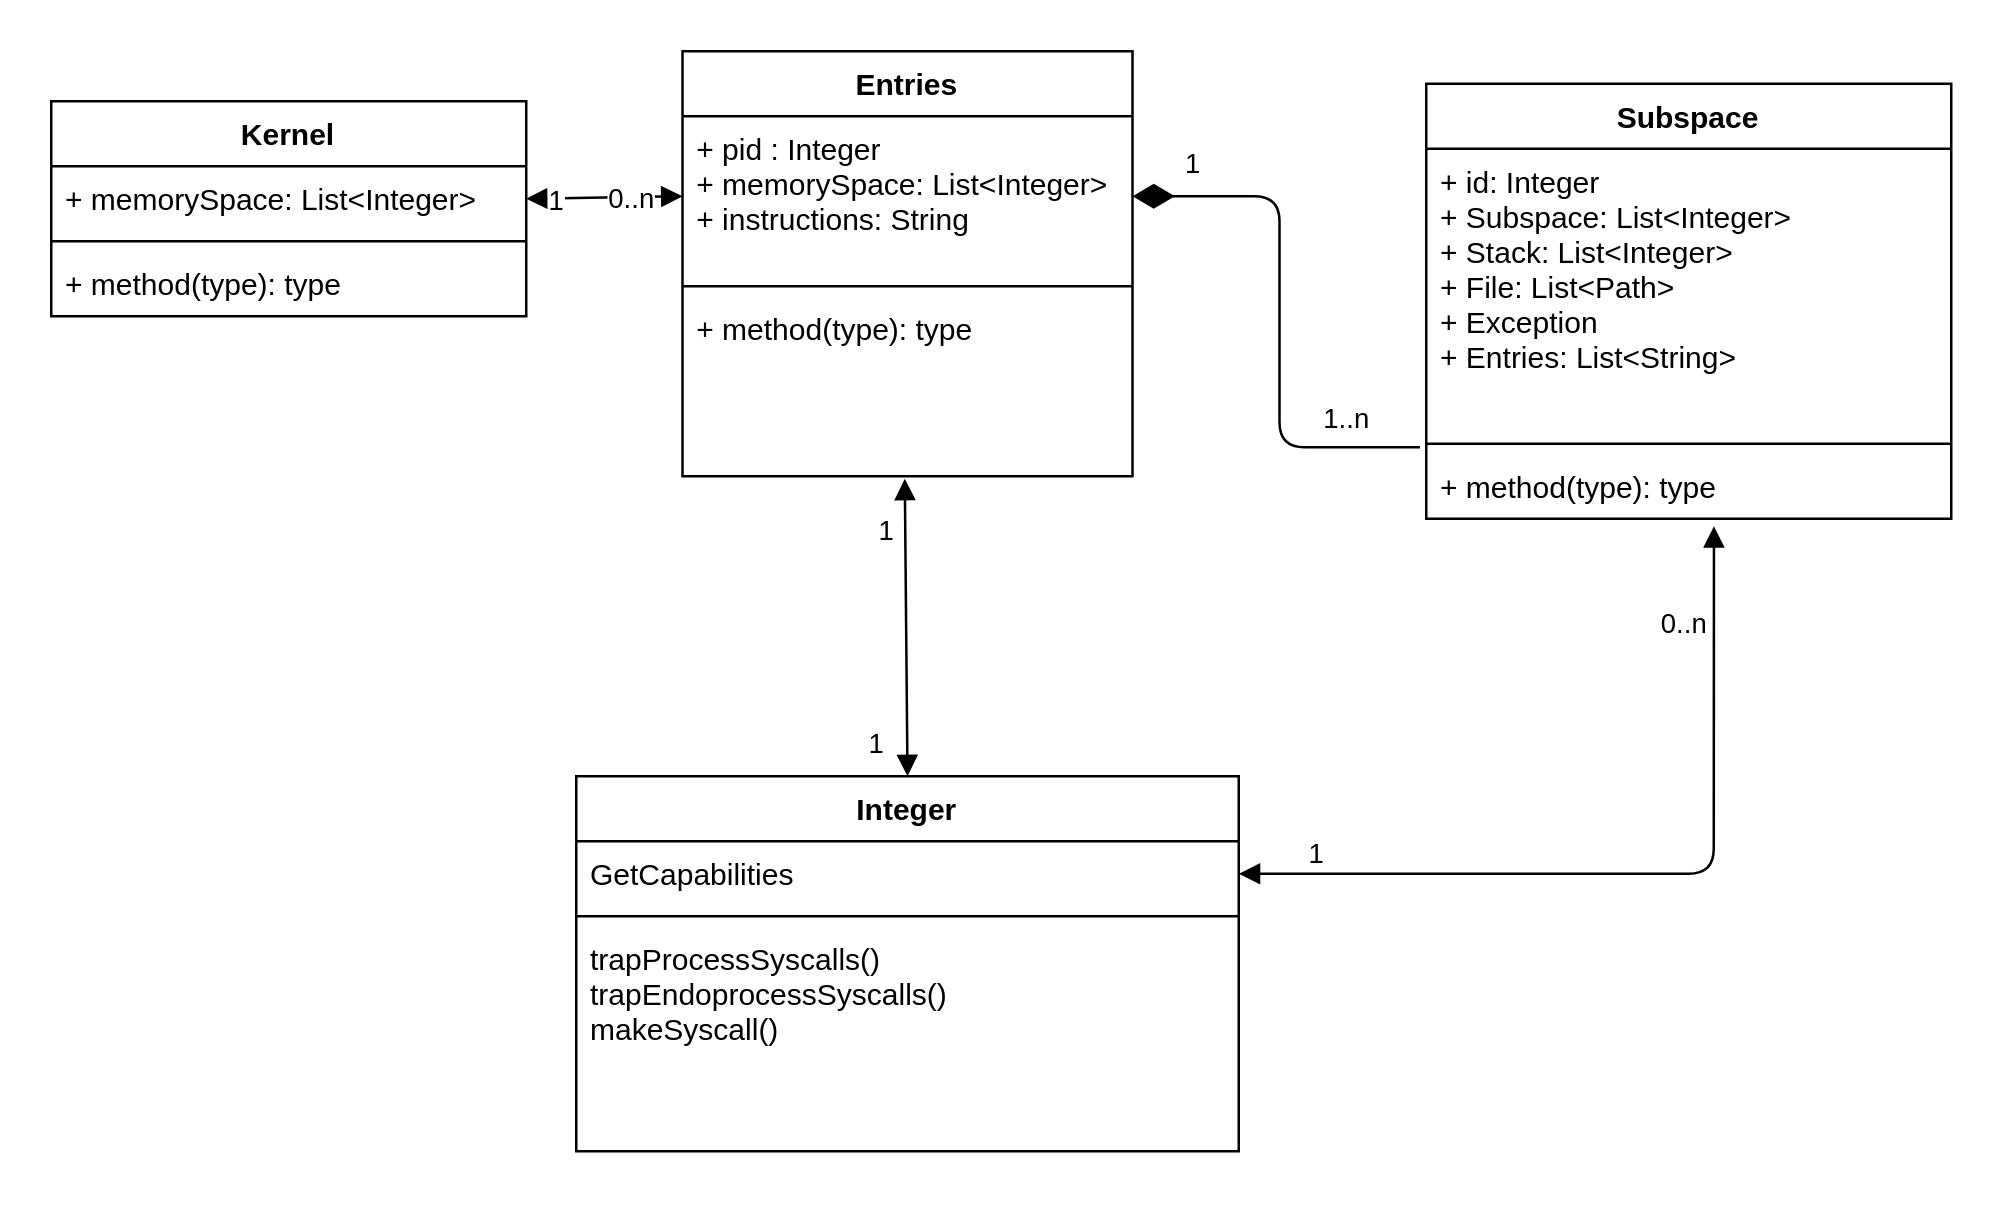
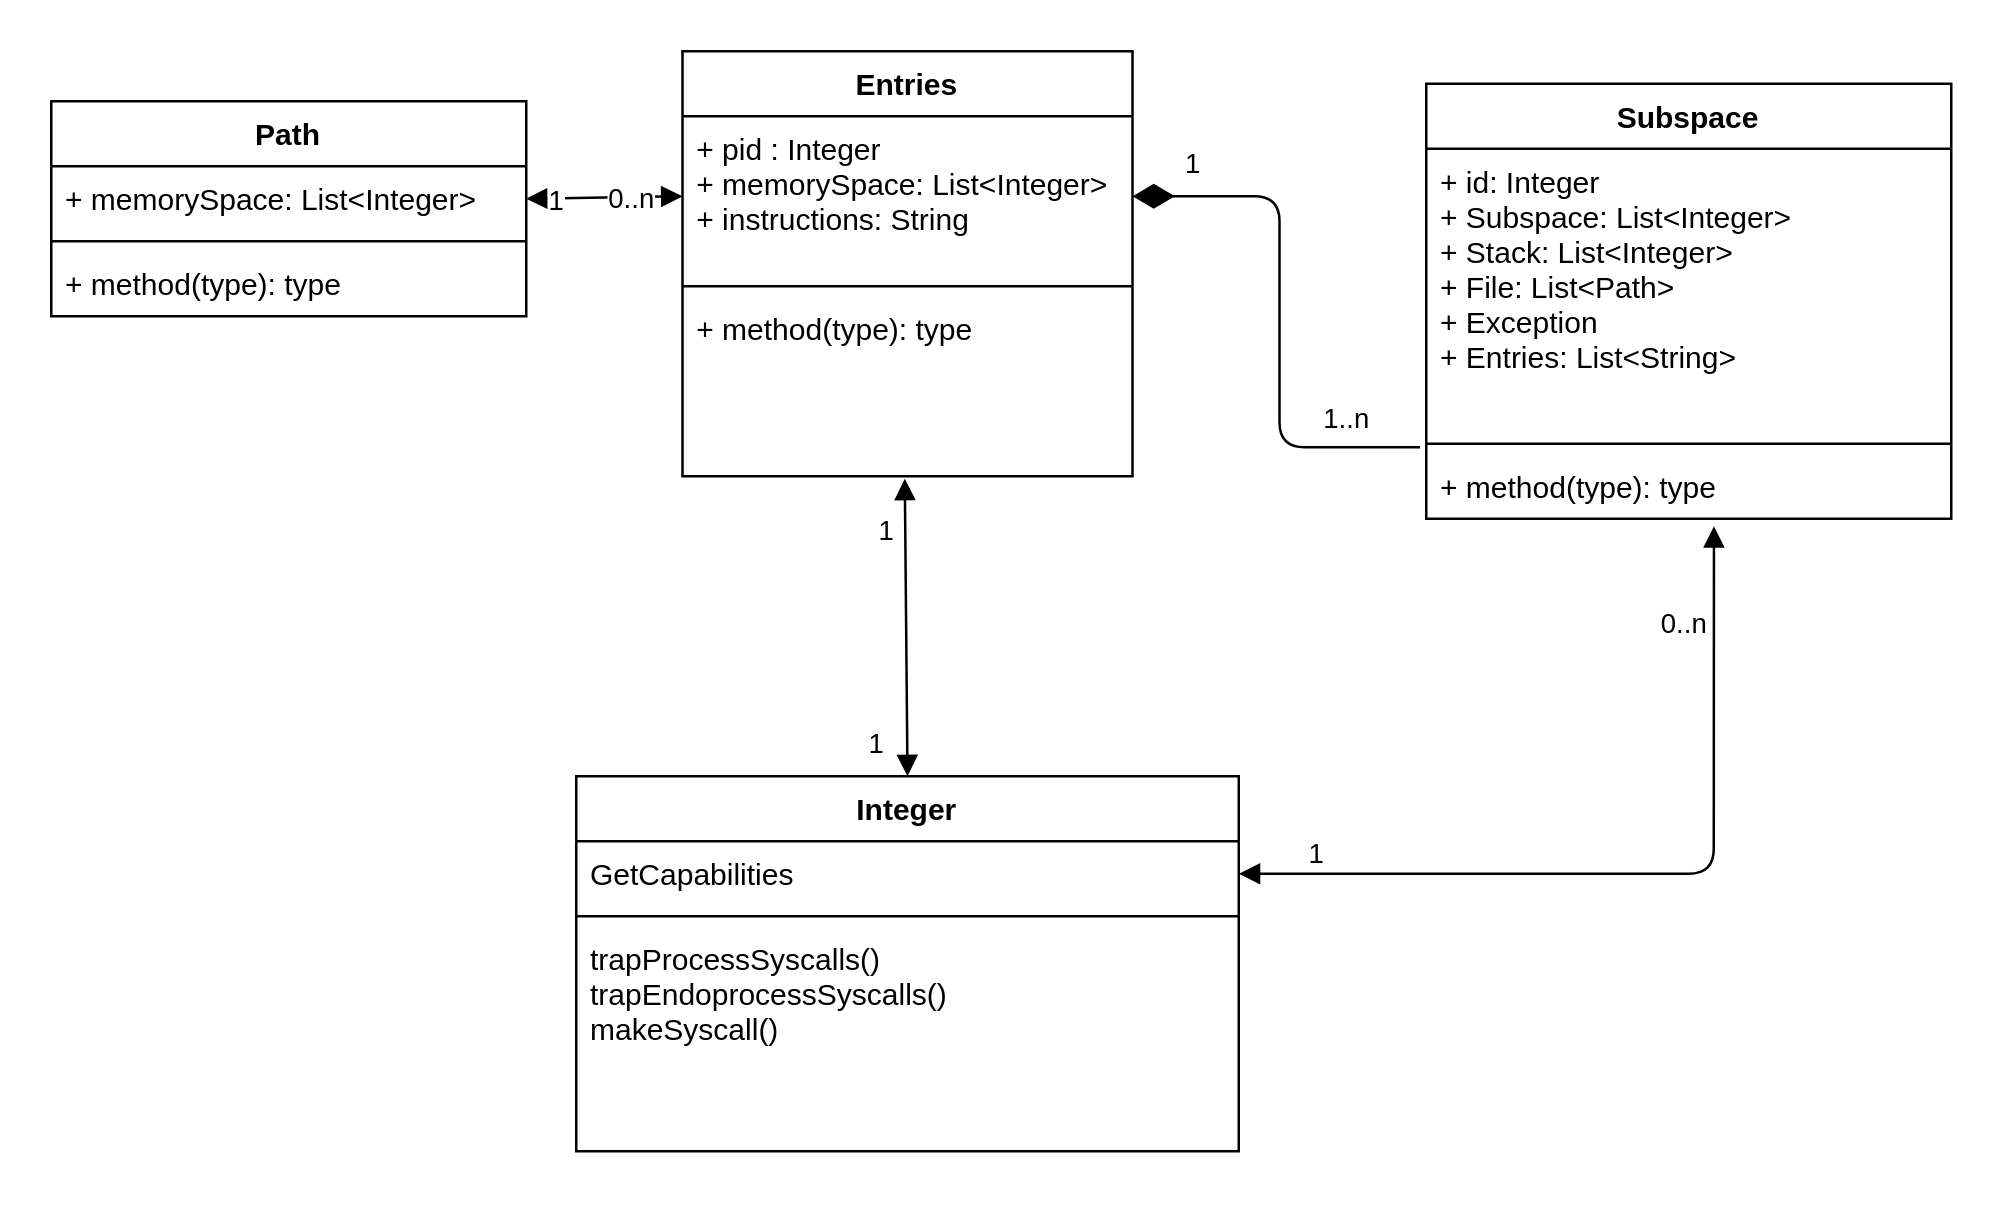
(288, 135) -> (288, 135)
